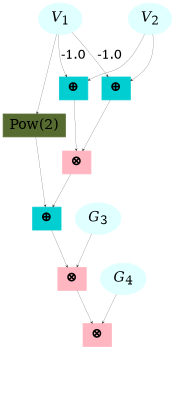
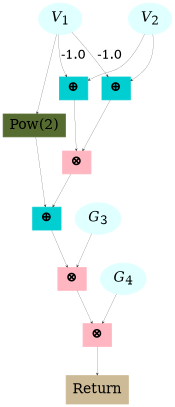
none -> (97, 390)
